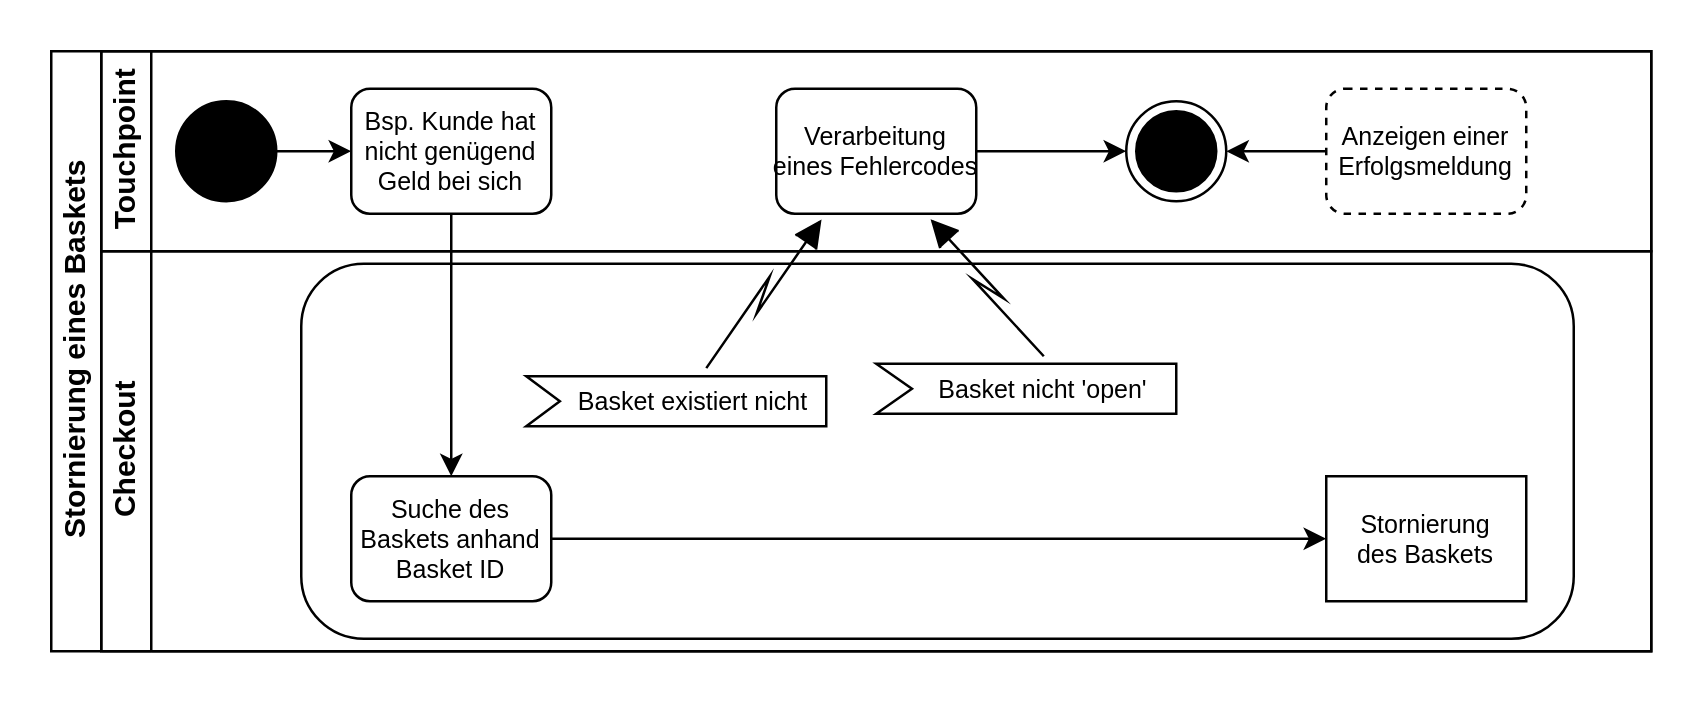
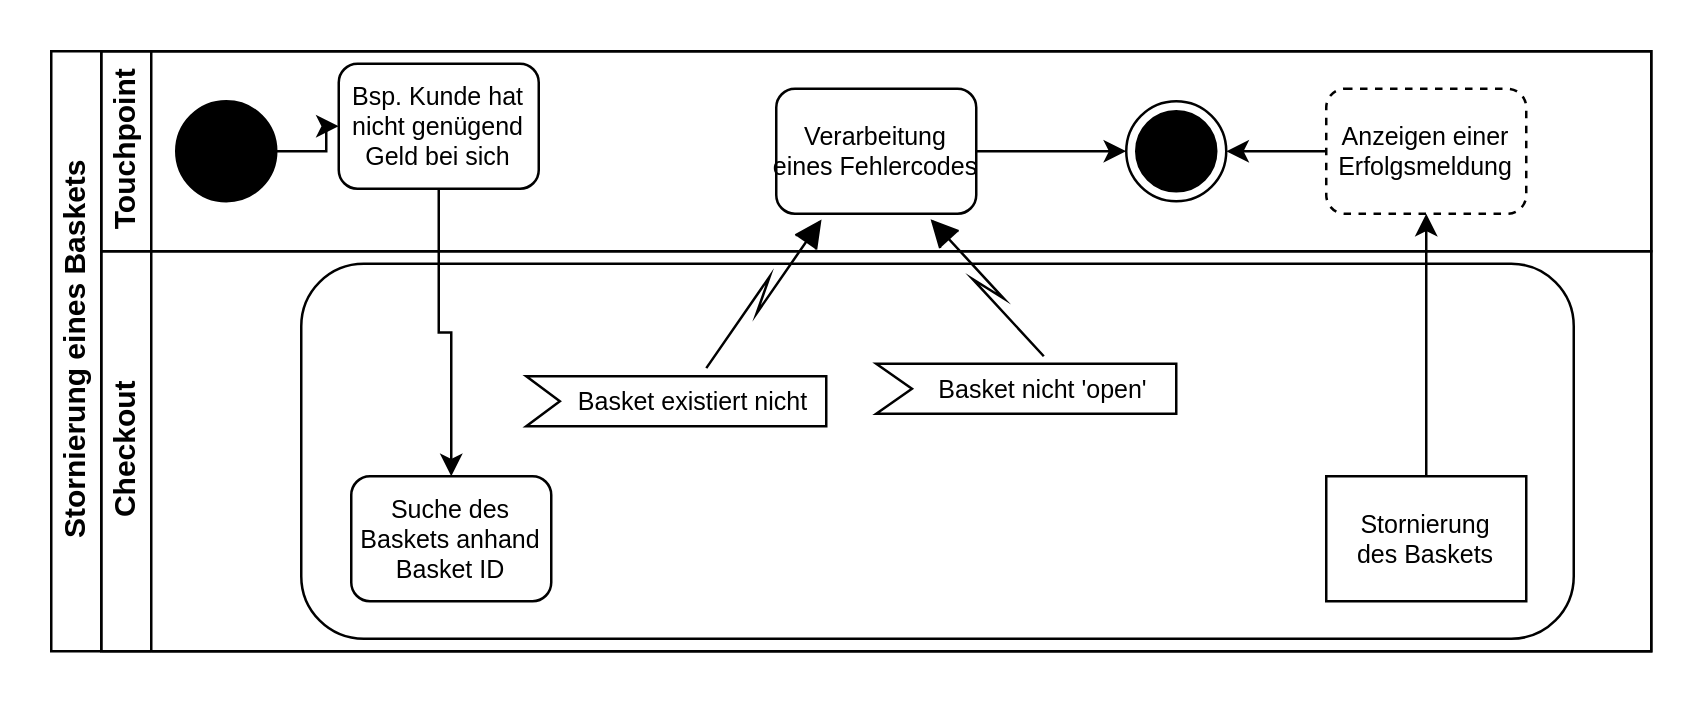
(451, 151) -> (439, 126)
none -> (1426, 353)
(930, 539) -> none
